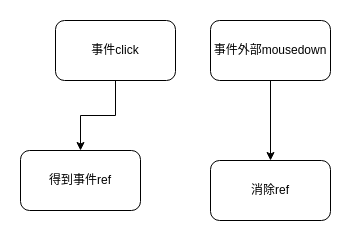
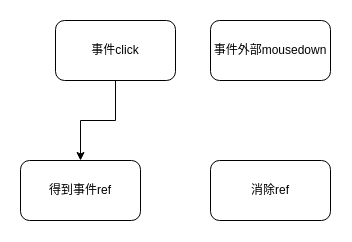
(271, 117) -> none
(81, 181) -> (81, 191)
